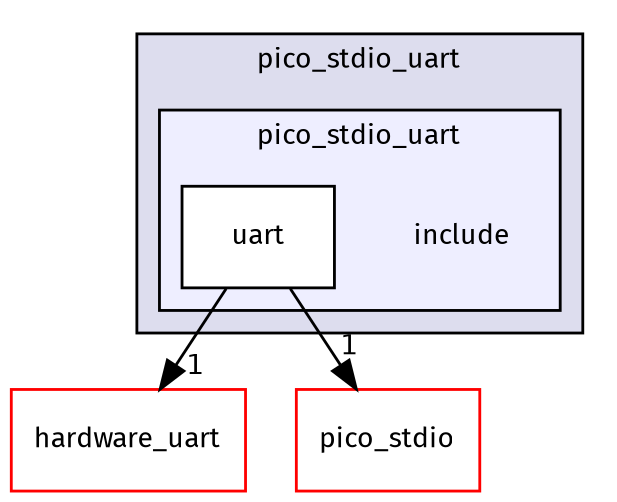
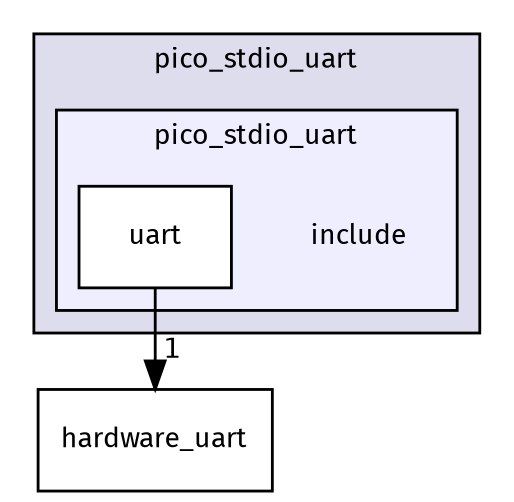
(128, 440) -> (155, 440)
(388, 440) -> none
